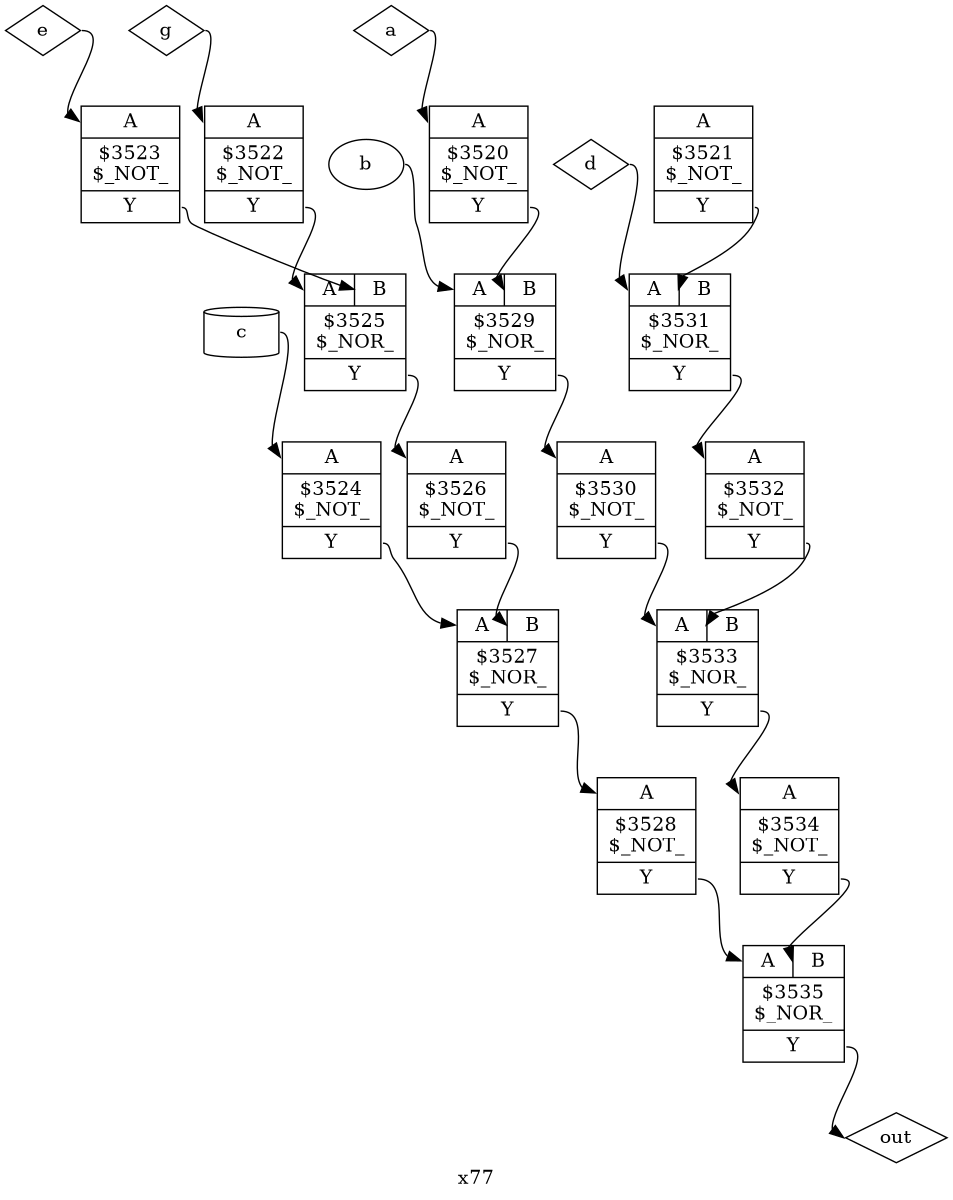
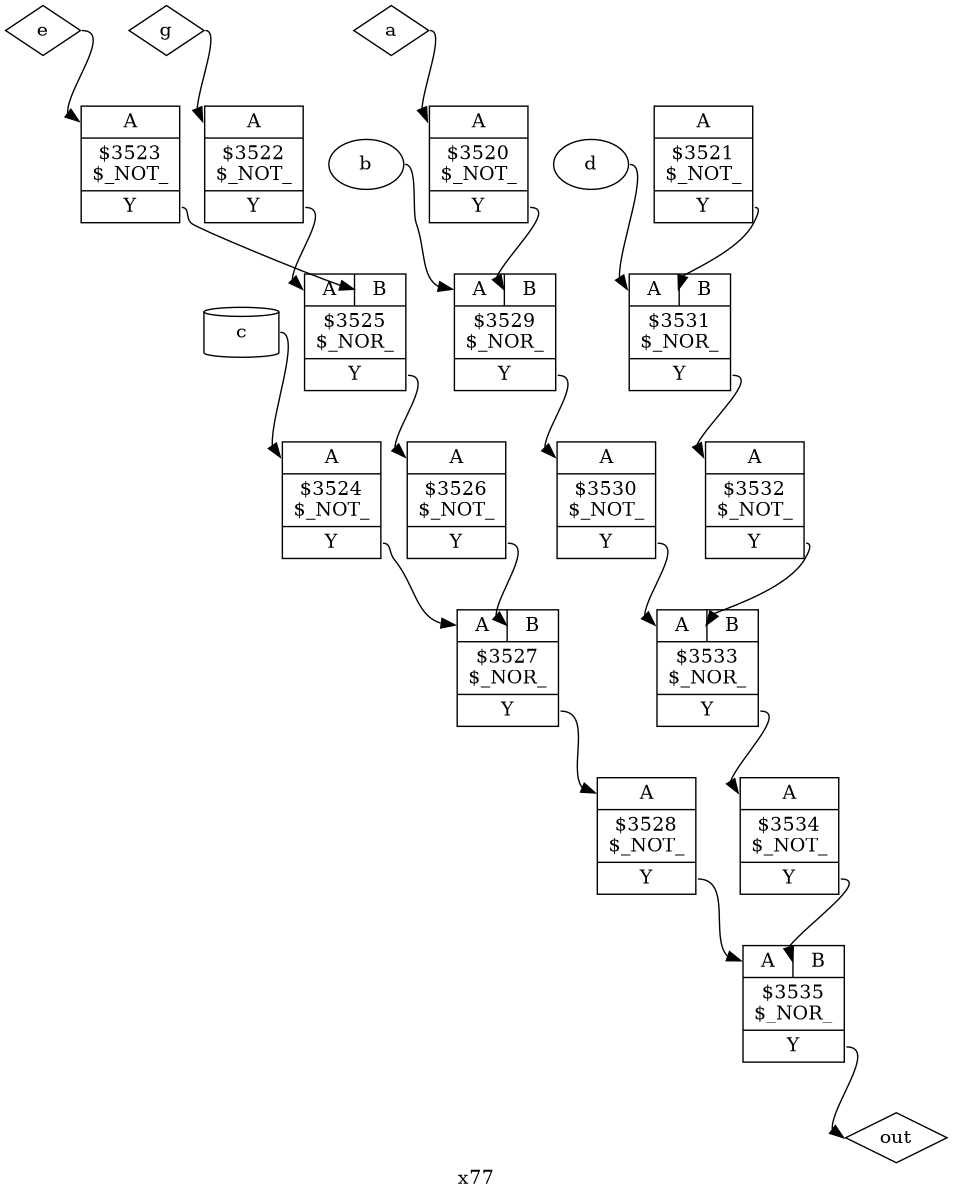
(591, 164) -> (591, 164)
